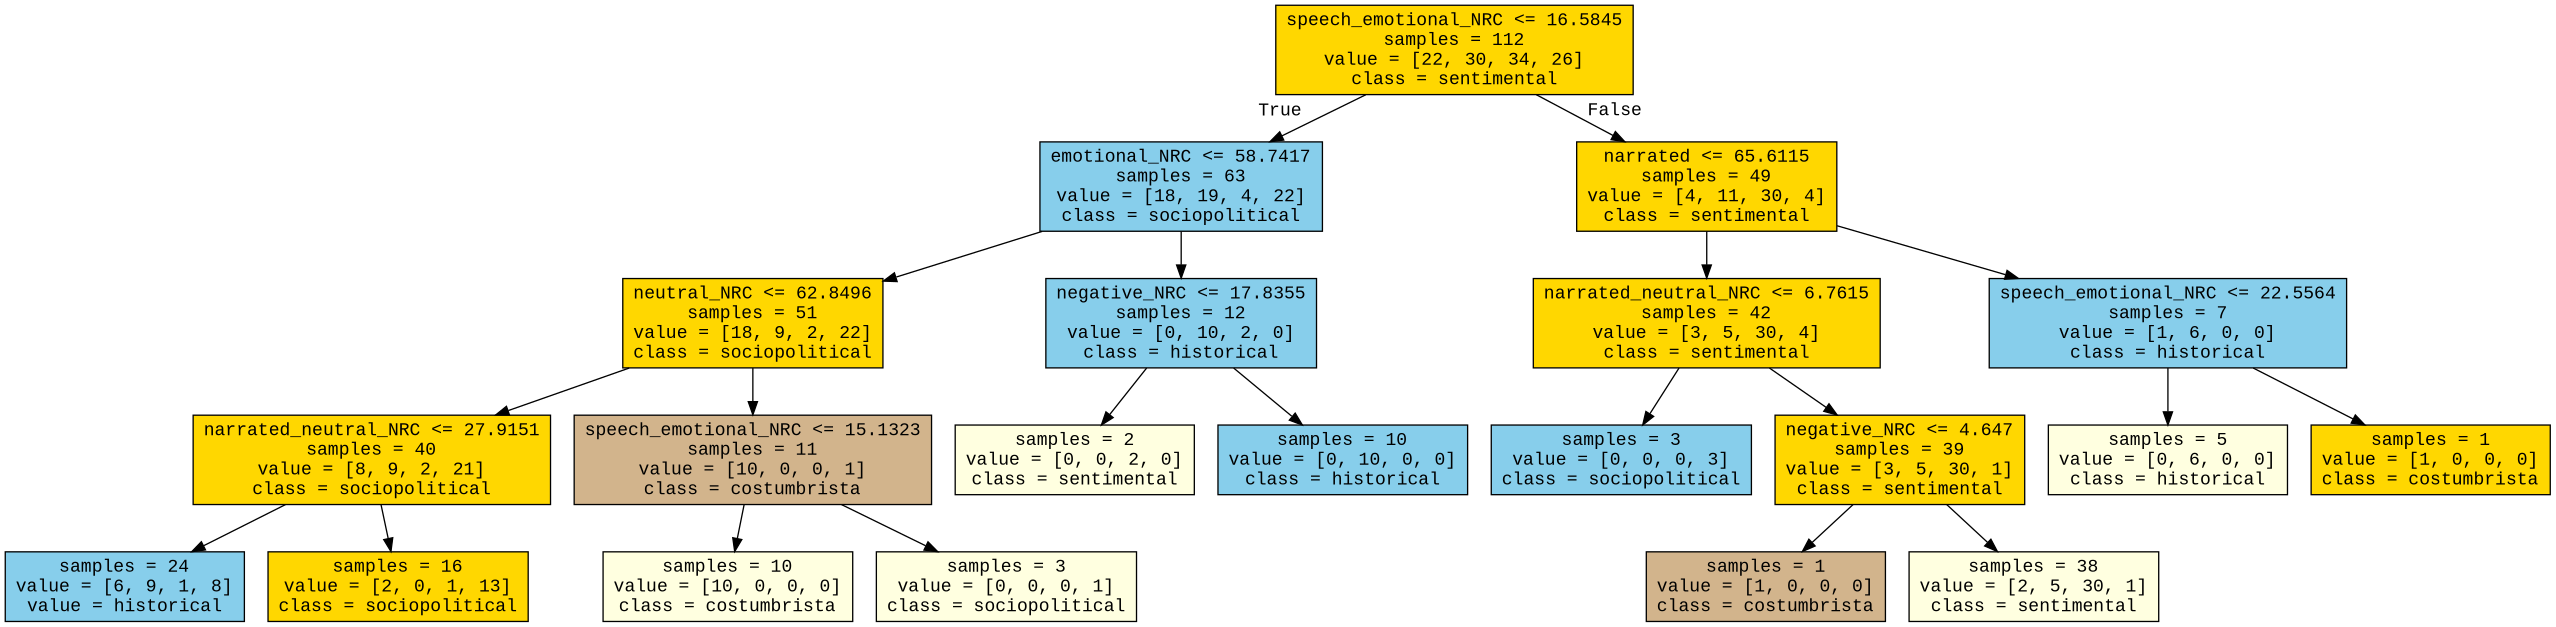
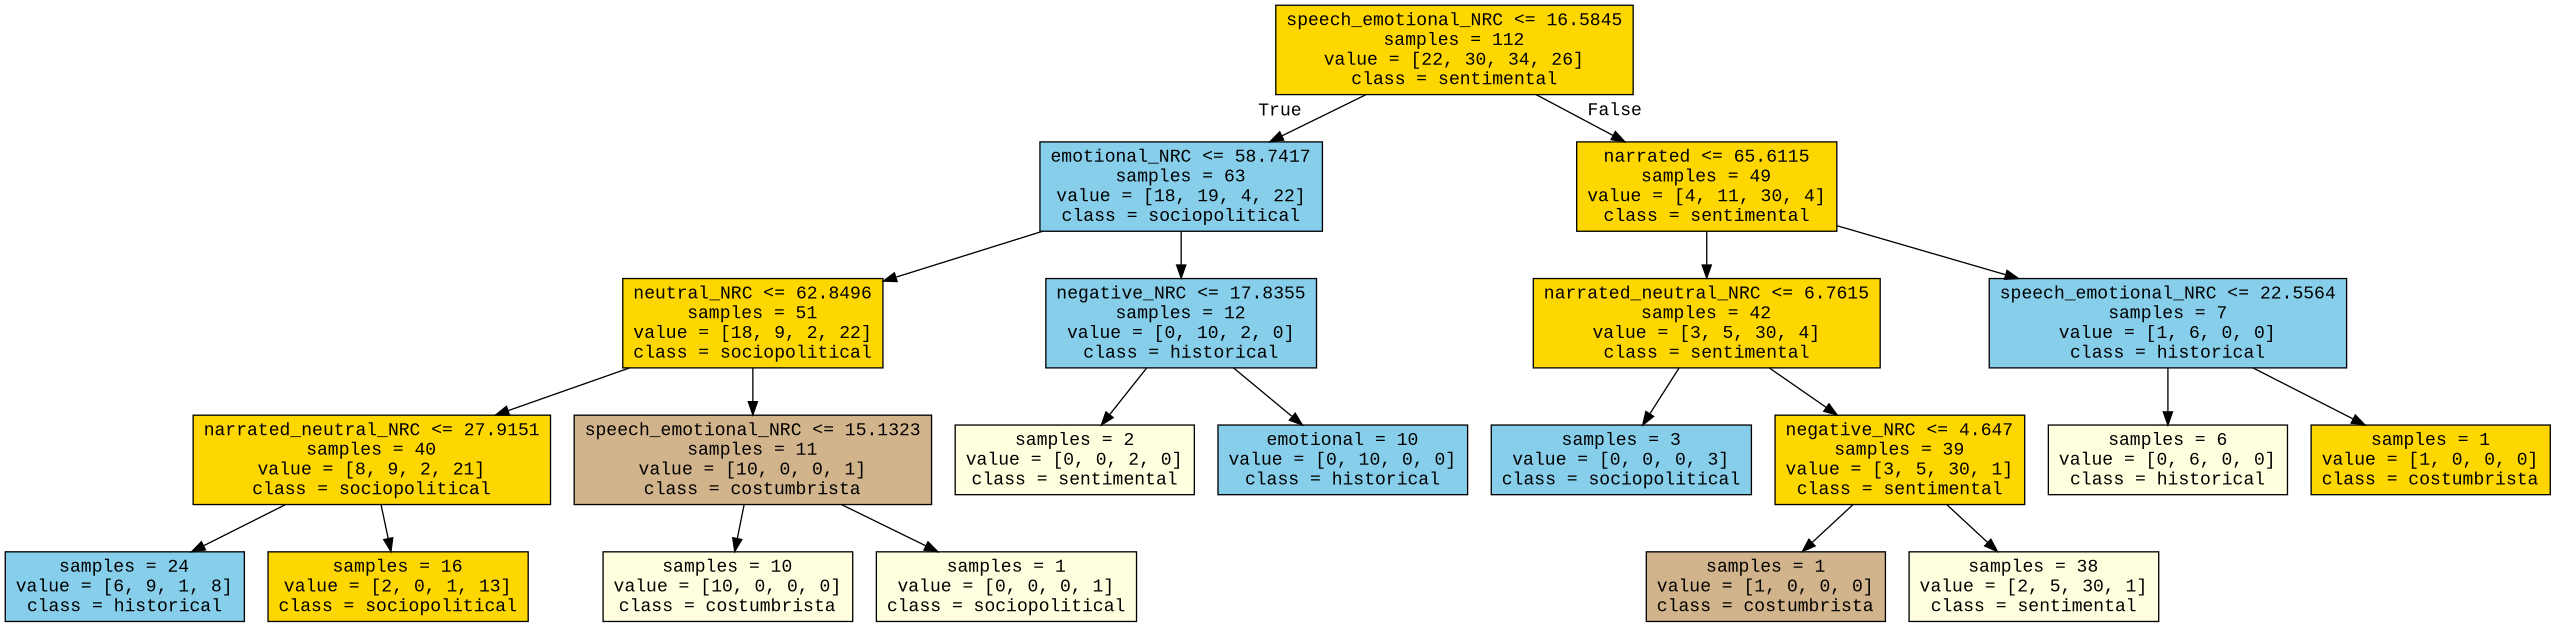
(1343, 460) -> (1343, 460)
(2168, 460) -> (2168, 460)
(125, 587) -> (125, 587)
(1006, 587) -> (1006, 587)
